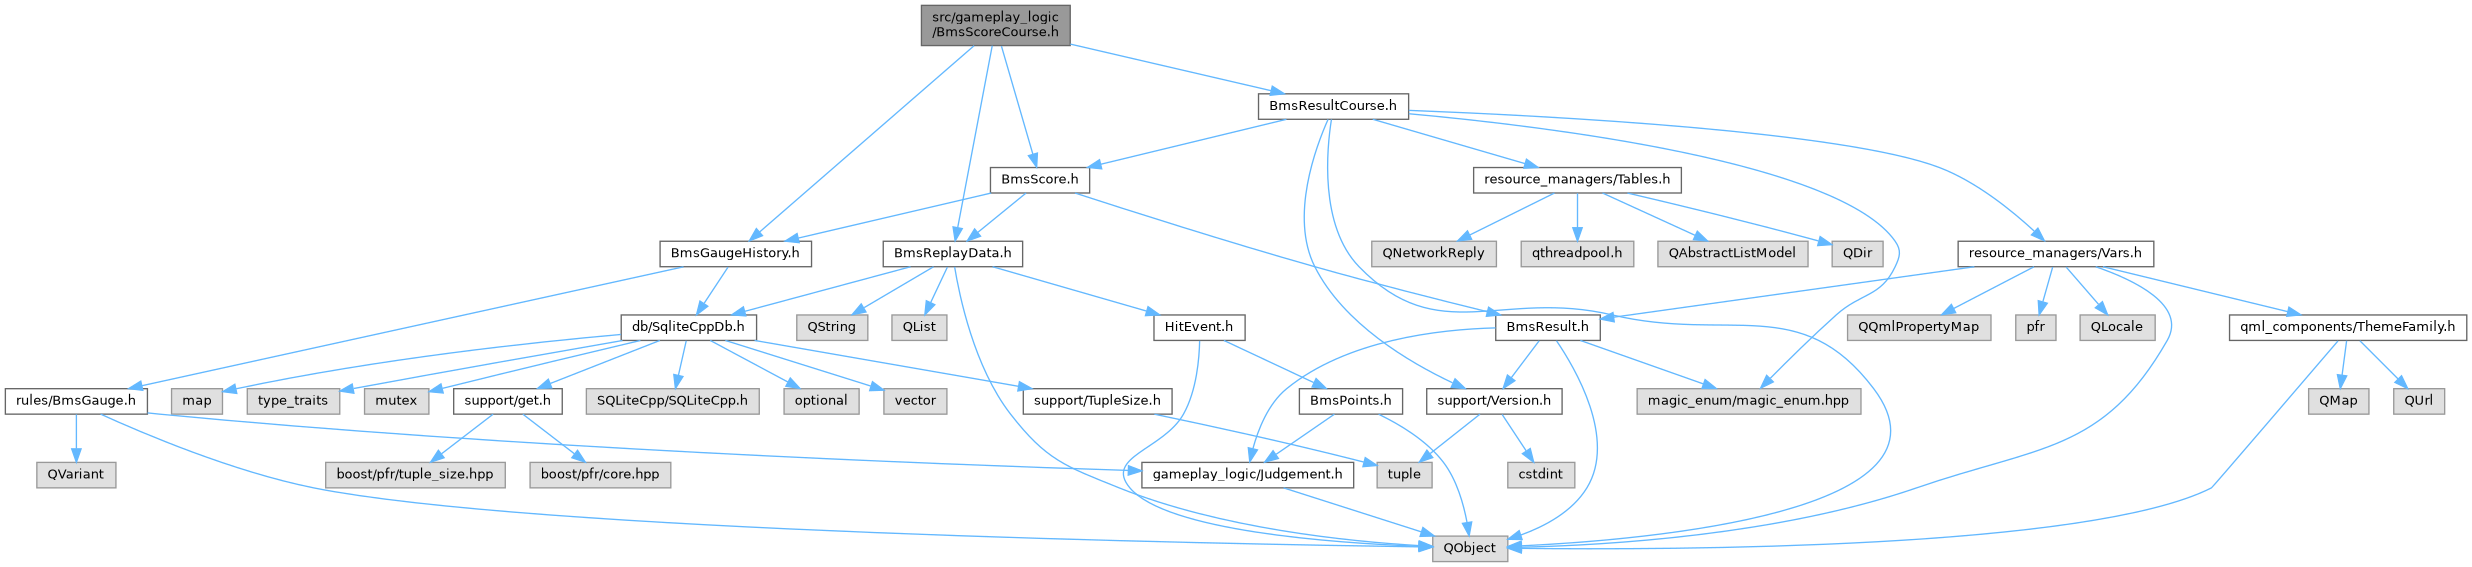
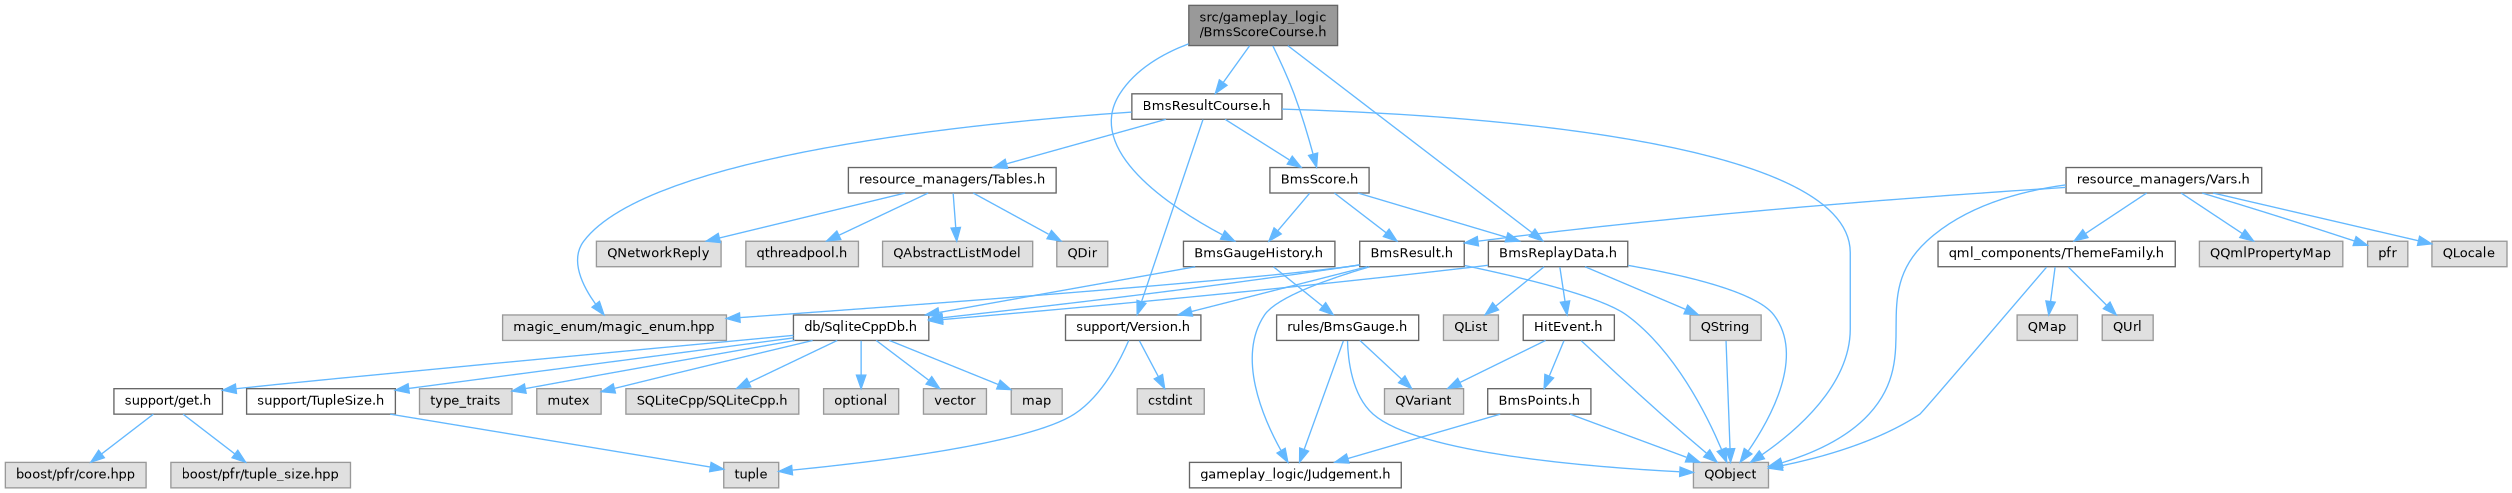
(1733, 132) -> none
none -> (1151, 293)
none -> (1503, 361)
(1352, 510) -> (1728, 395)
